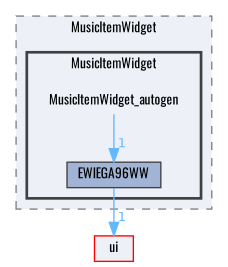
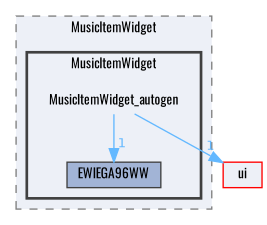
(114, 205) -> (173, 135)
